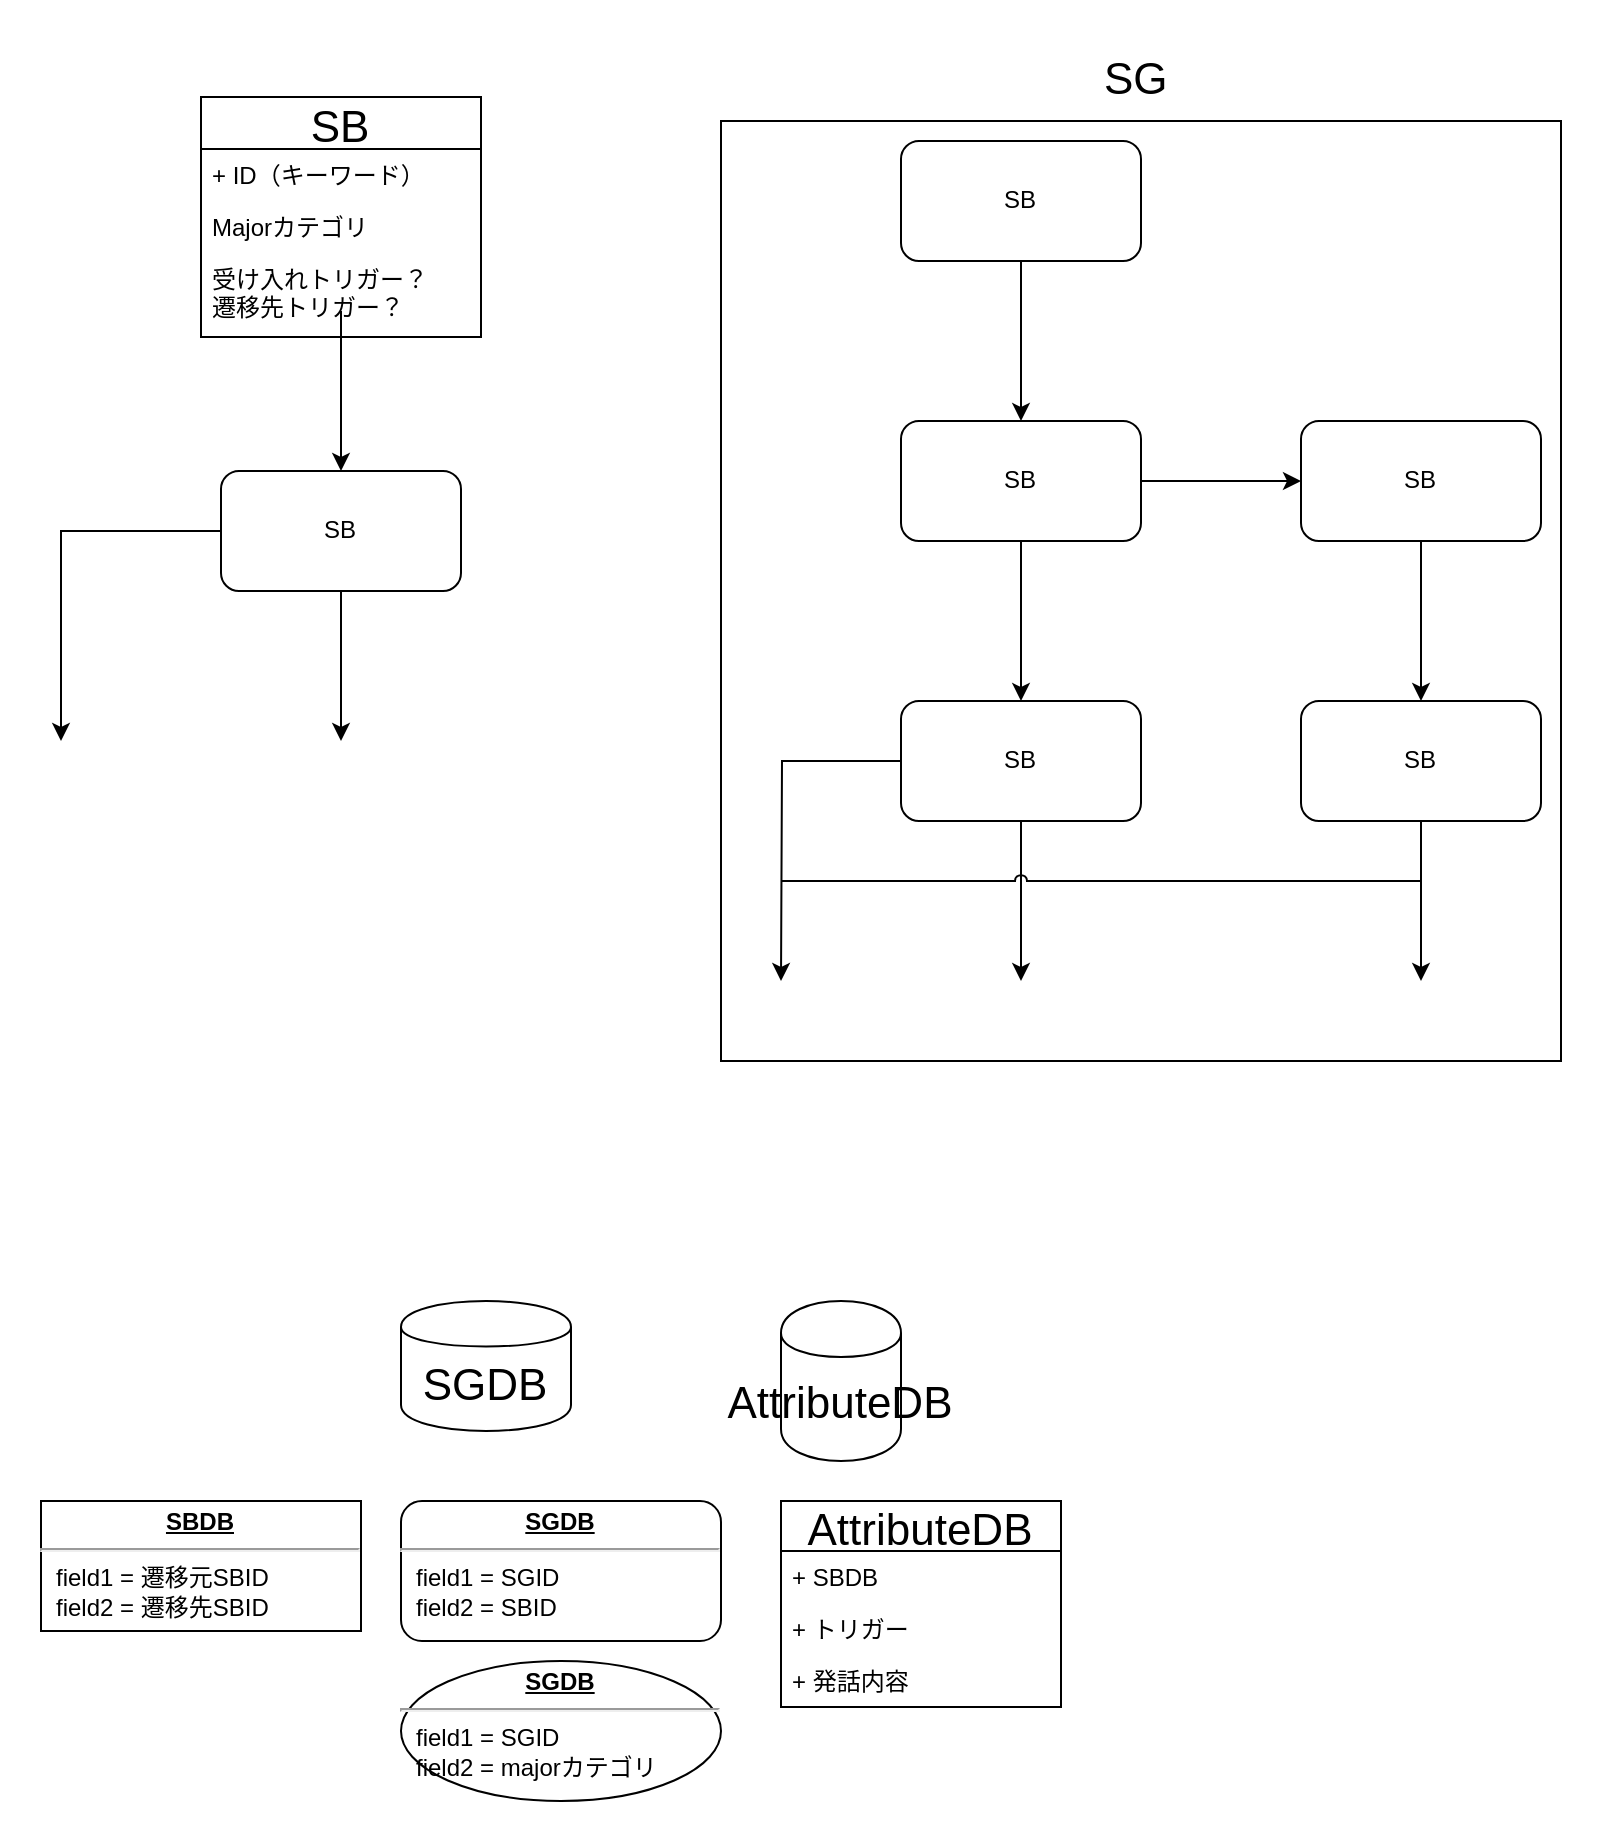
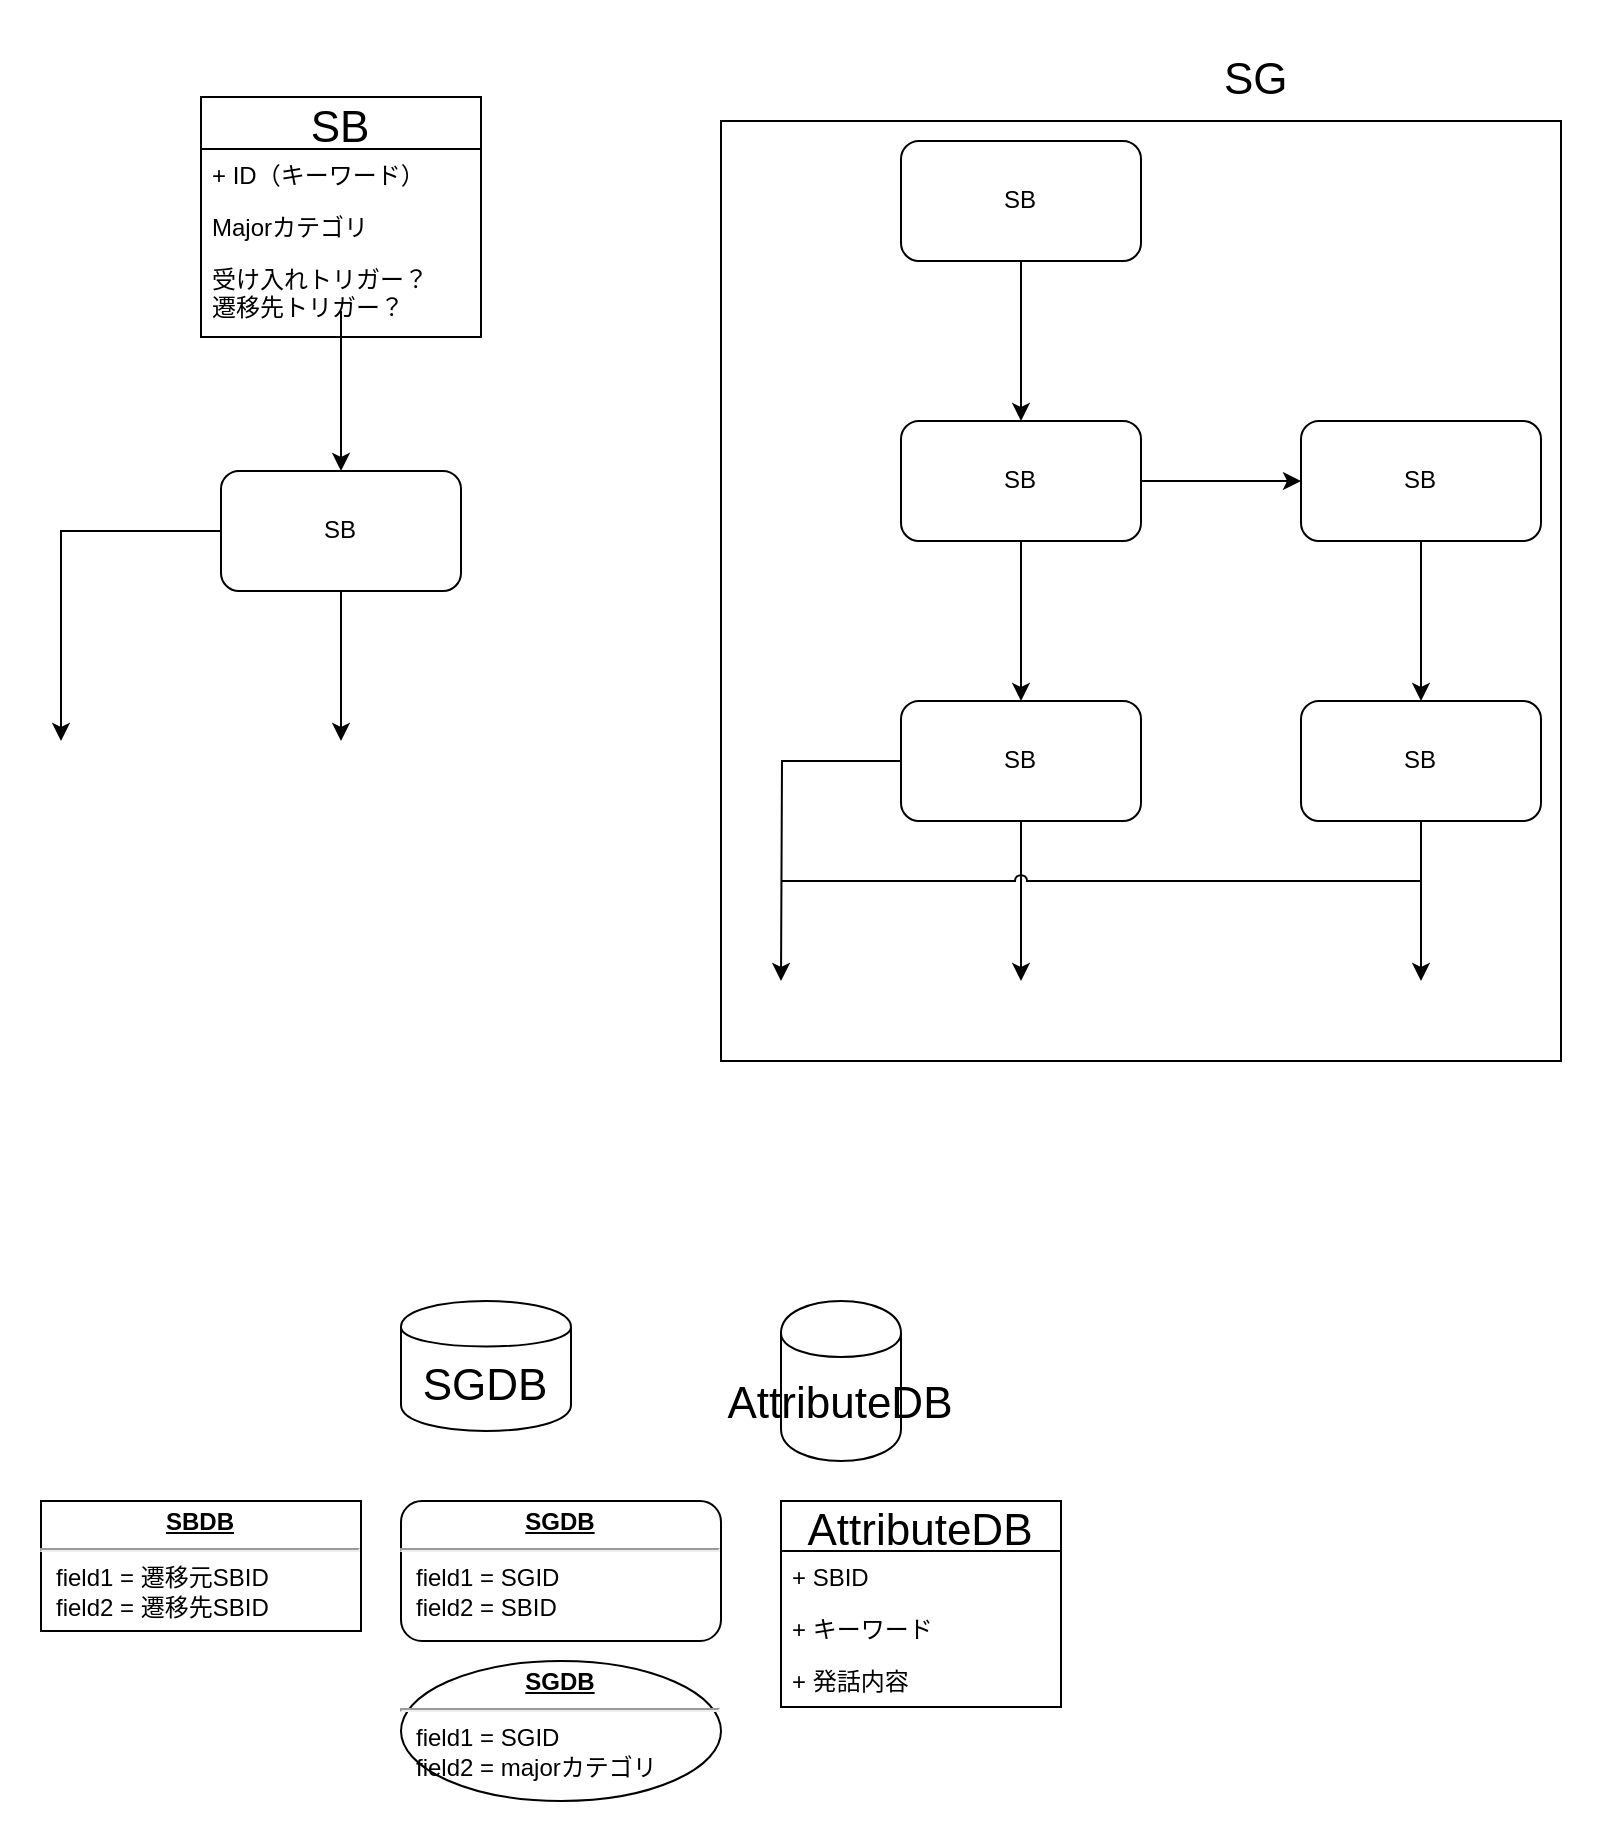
(1141, 71) -> (1261, 71)
(829, 1578) -> (829, 1578)
(850, 1630) -> (862, 1630)
